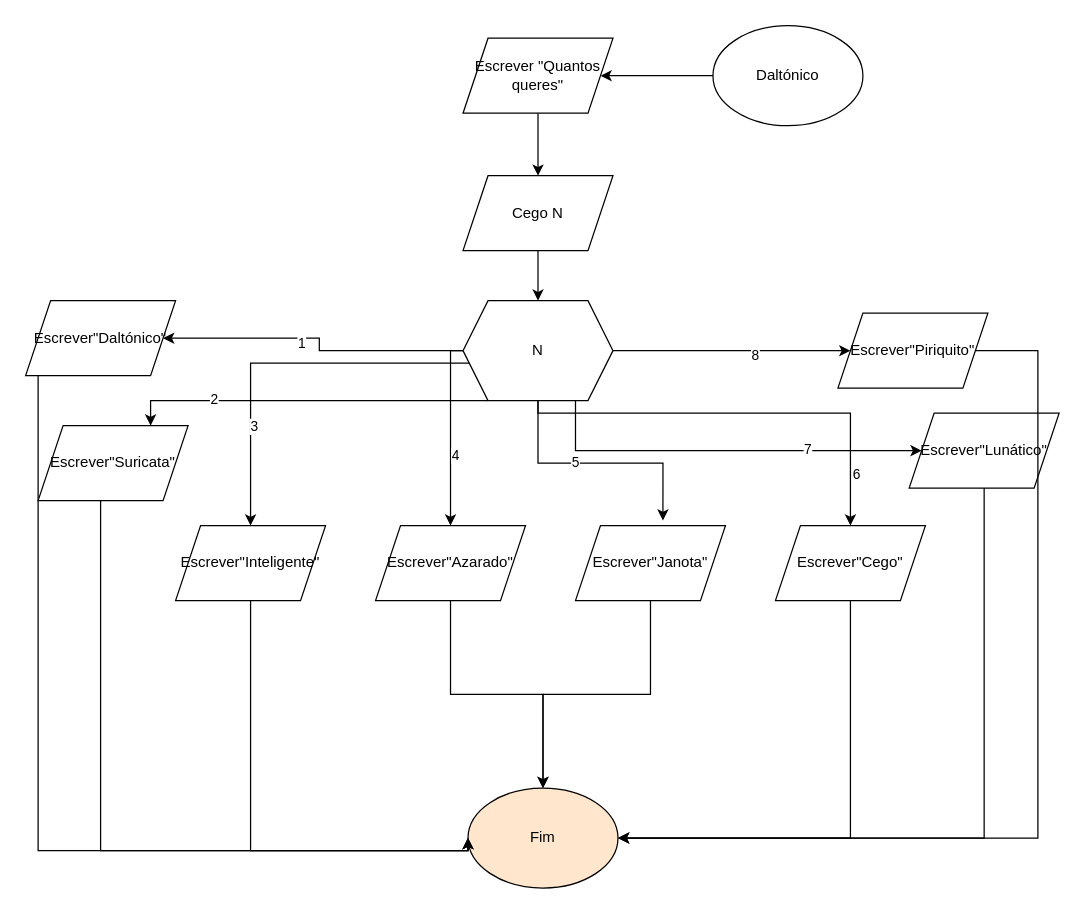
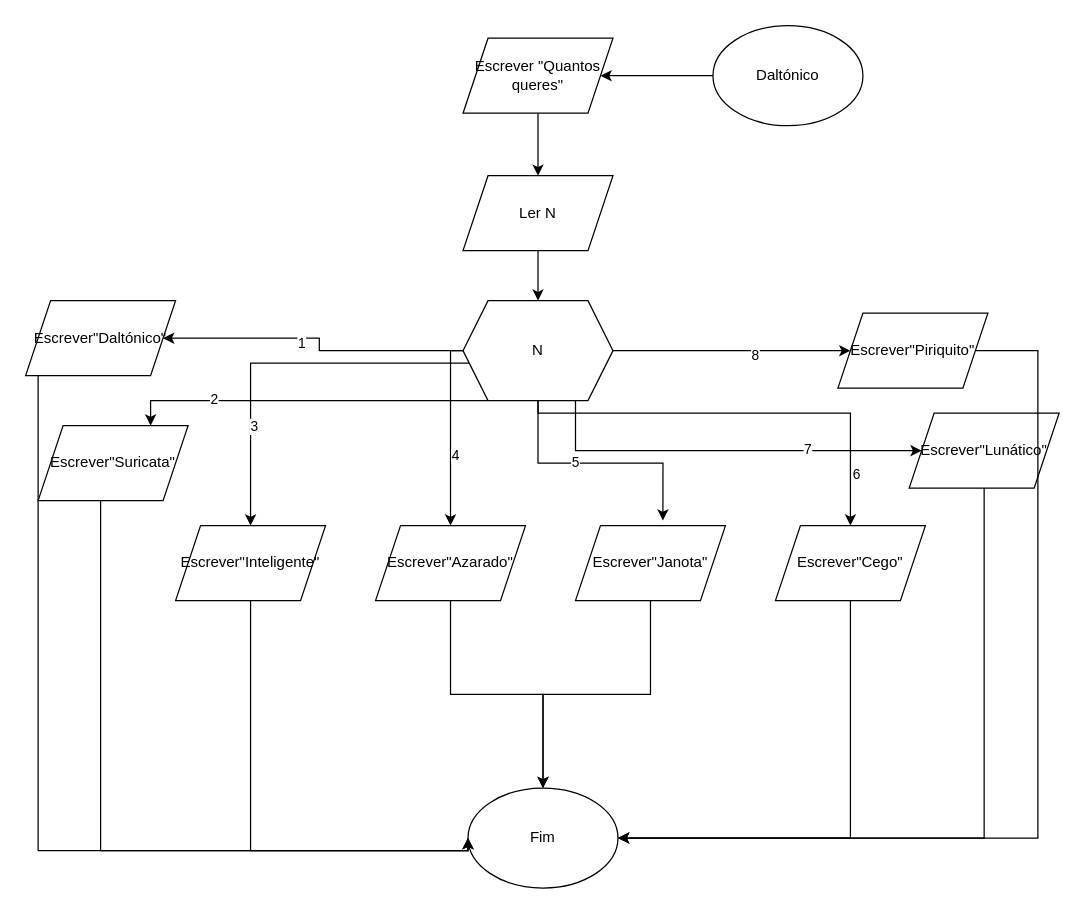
(538, 213) -> (538, 213)
(543, 838) -> (543, 838)
